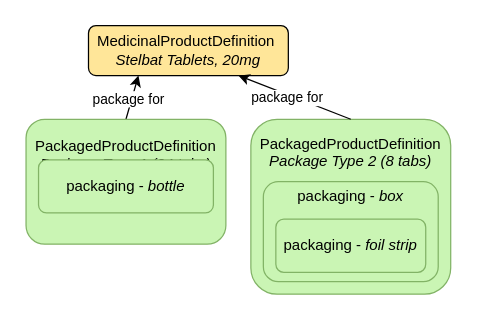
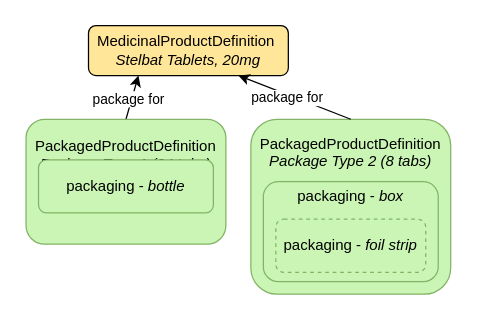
(351, 246) -> (351, 246)
